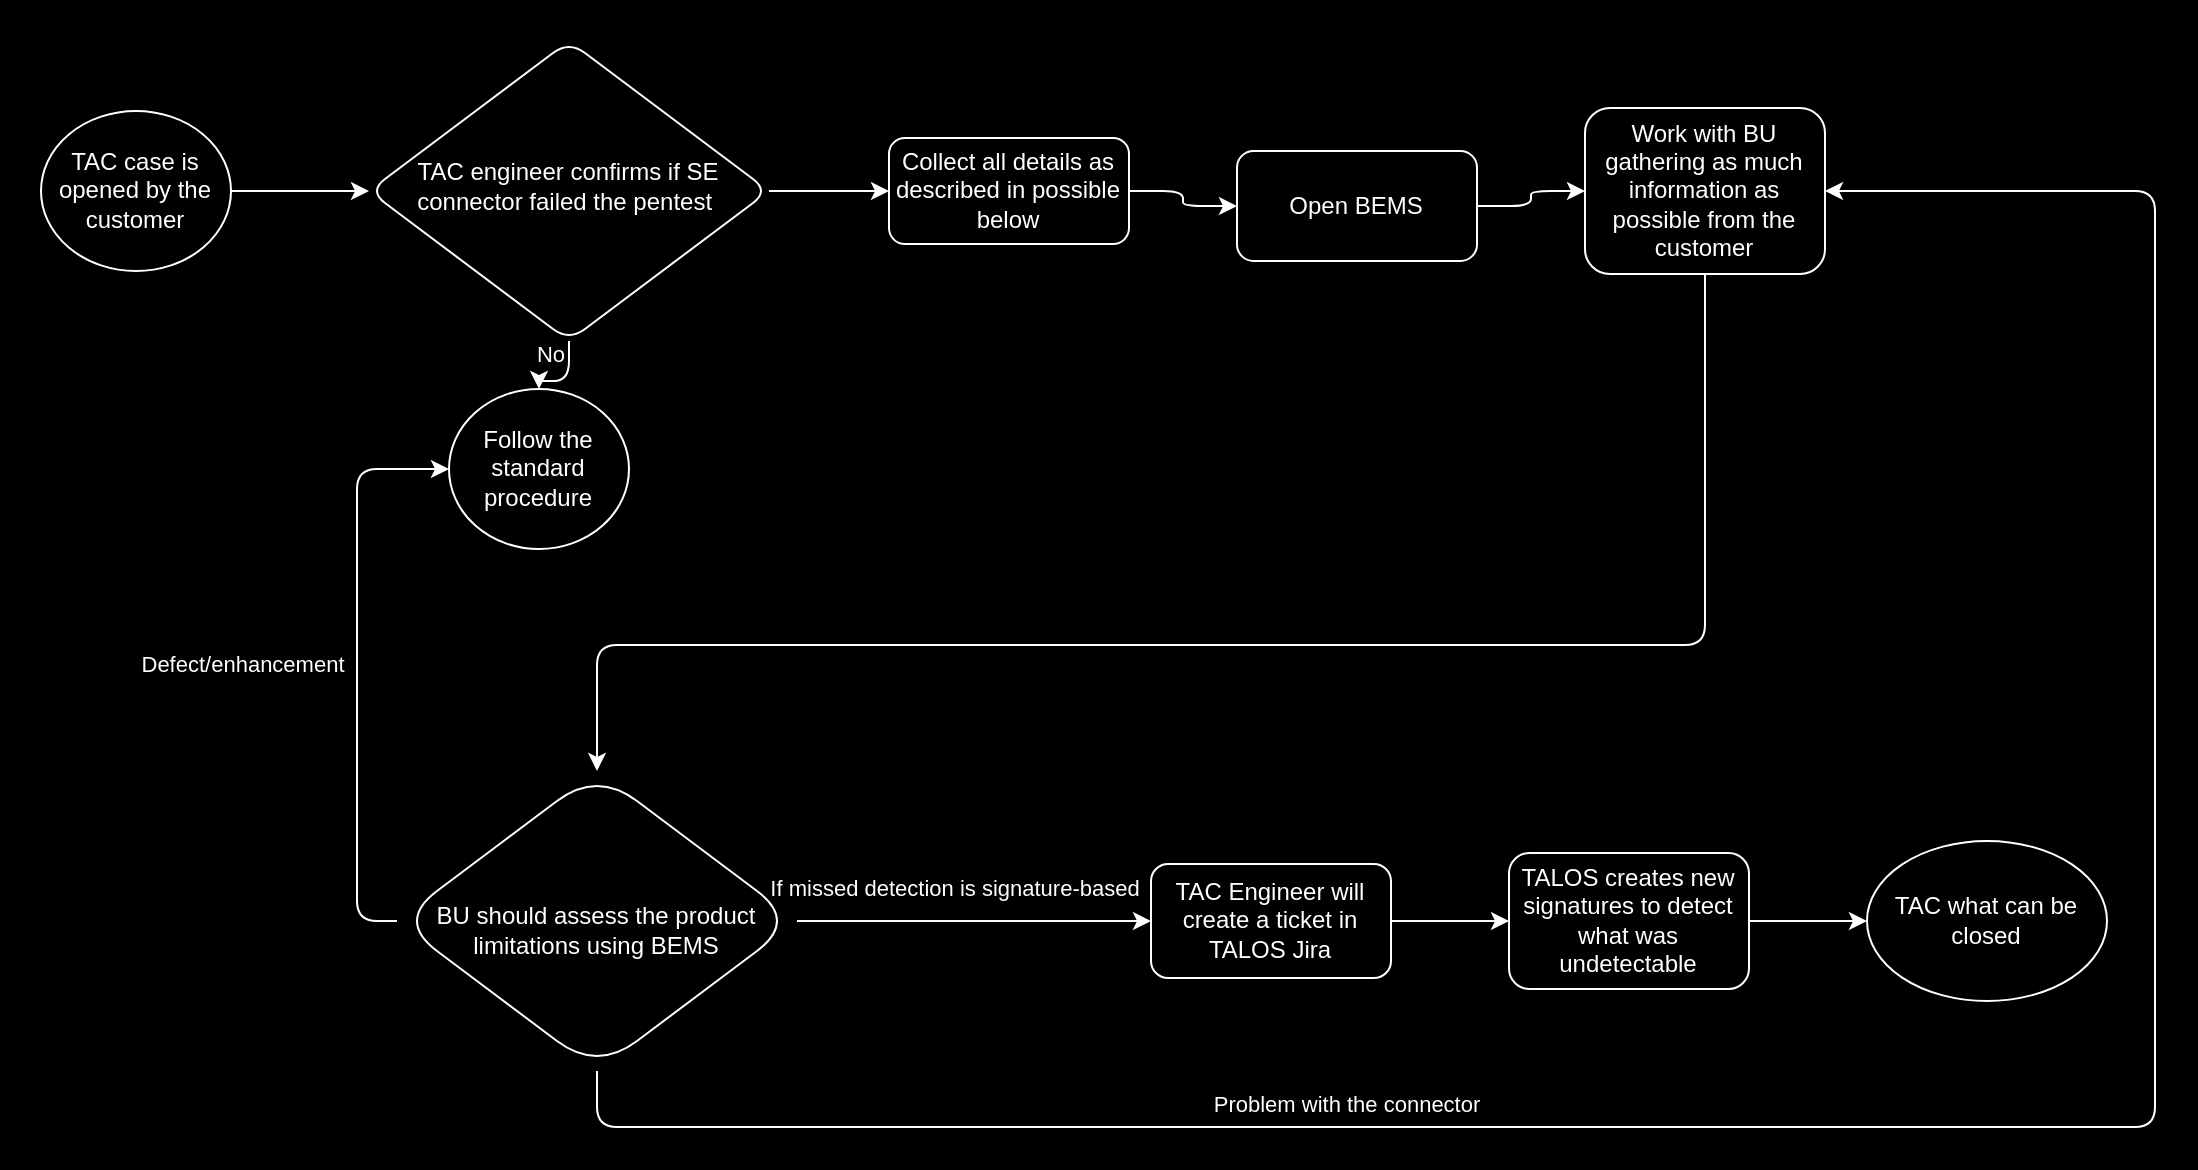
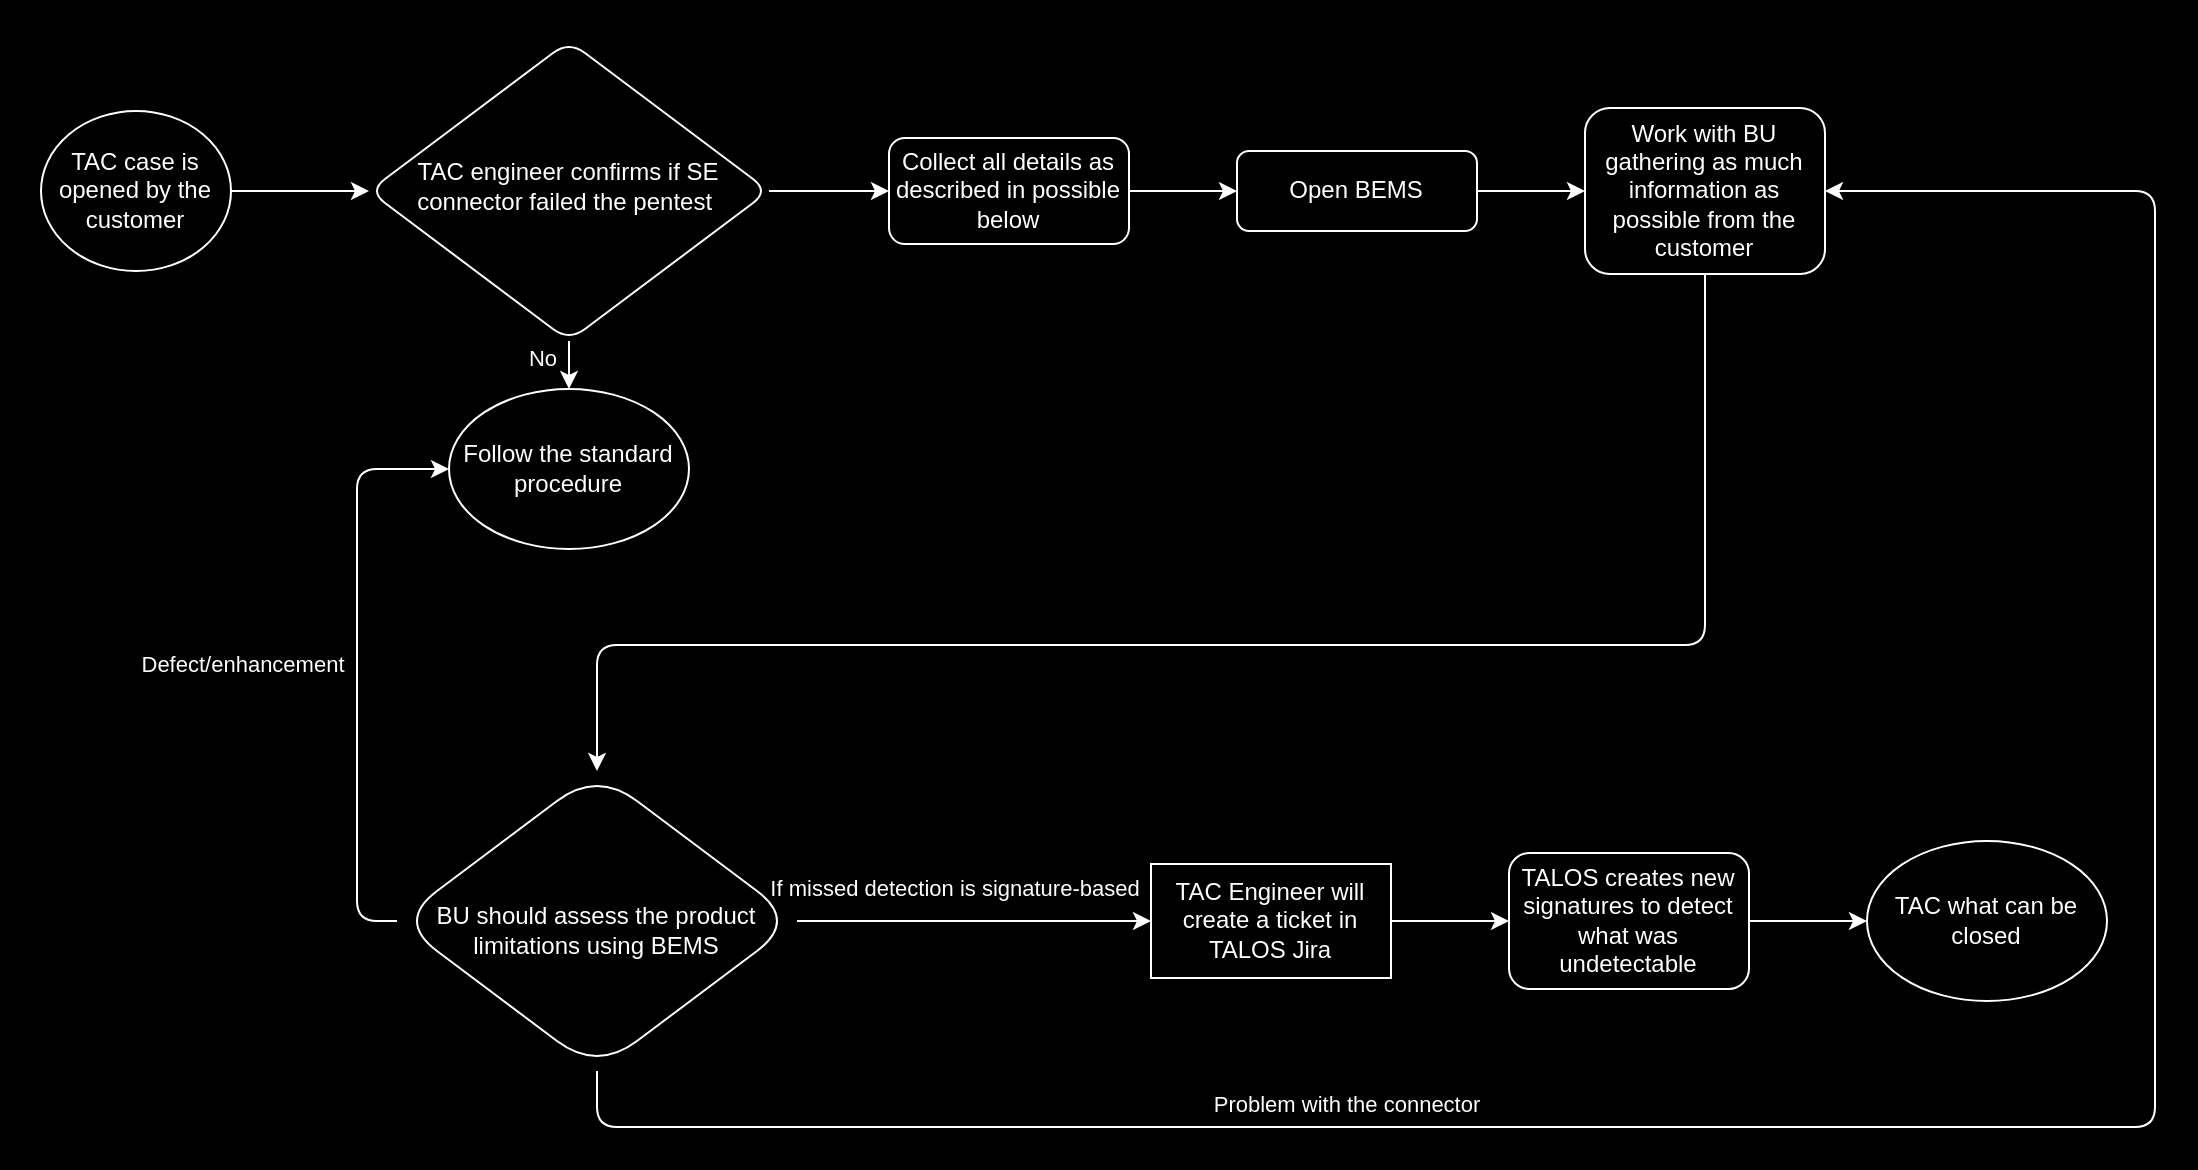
(1357, 206) -> (1357, 191)
(539, 469) -> (569, 469)
(1271, 921) -> (1271, 921)
